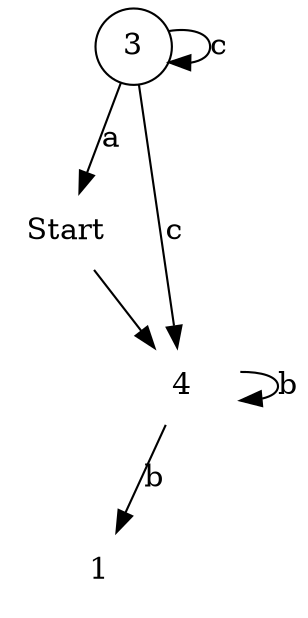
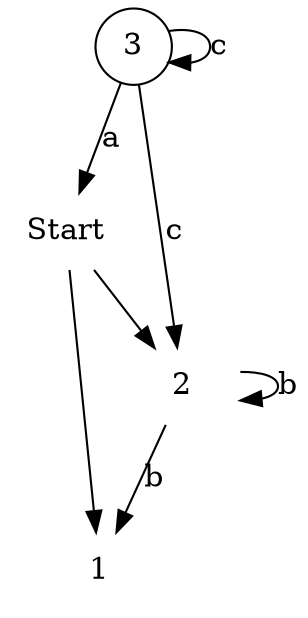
(183, 386) -> (183, 386)
none -> (82, 390)
